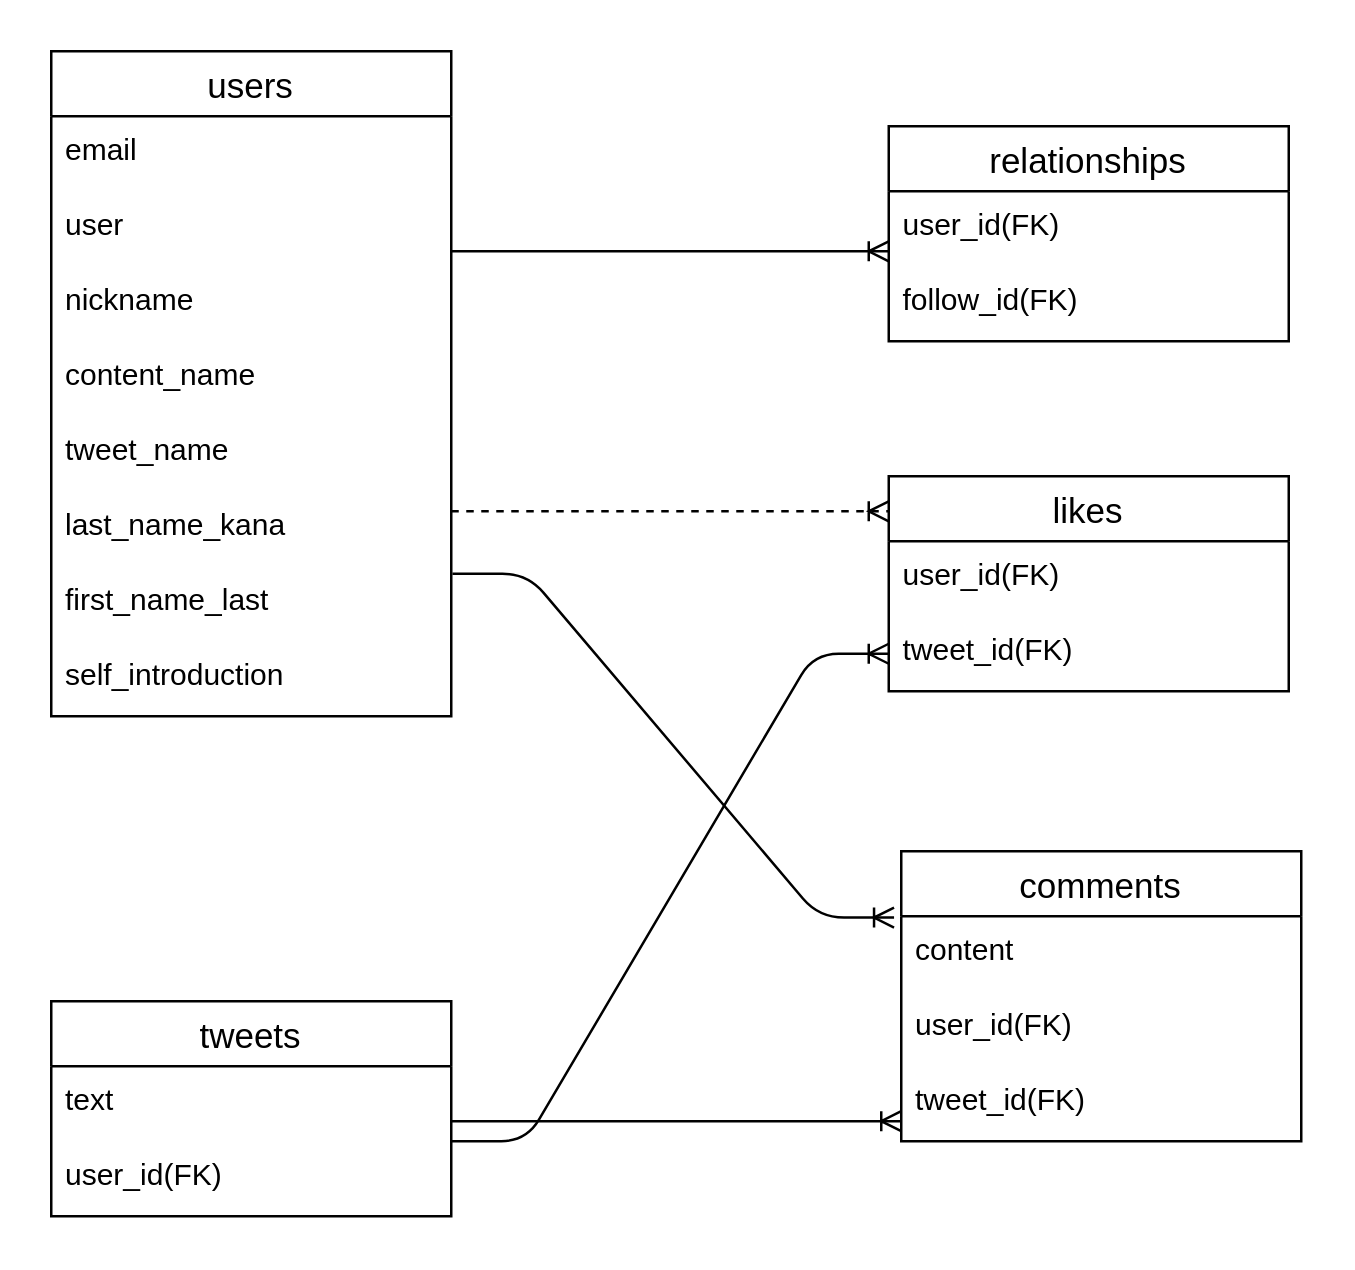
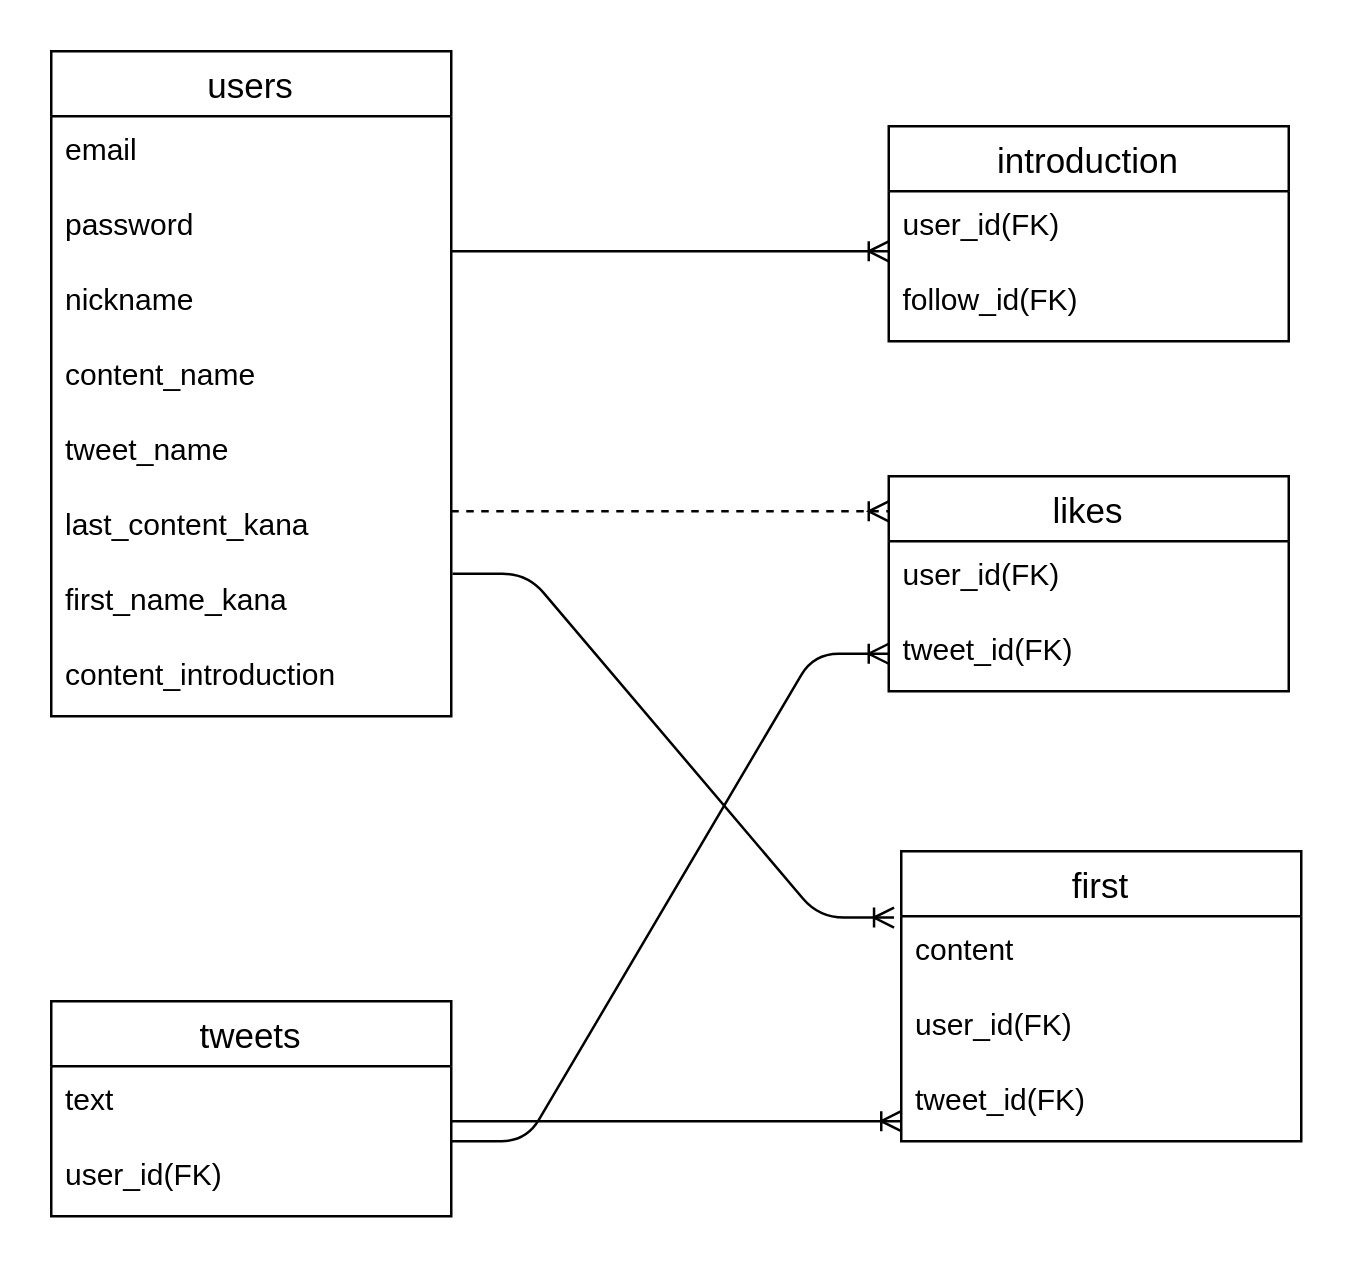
(1088, 161) -> (1088, 161)
(99, 225) -> (132, 225)
(179, 525) -> (204, 525)
(183, 600) -> (187, 600)
(196, 675) -> (225, 675)
(1100, 886) -> (1100, 886)
